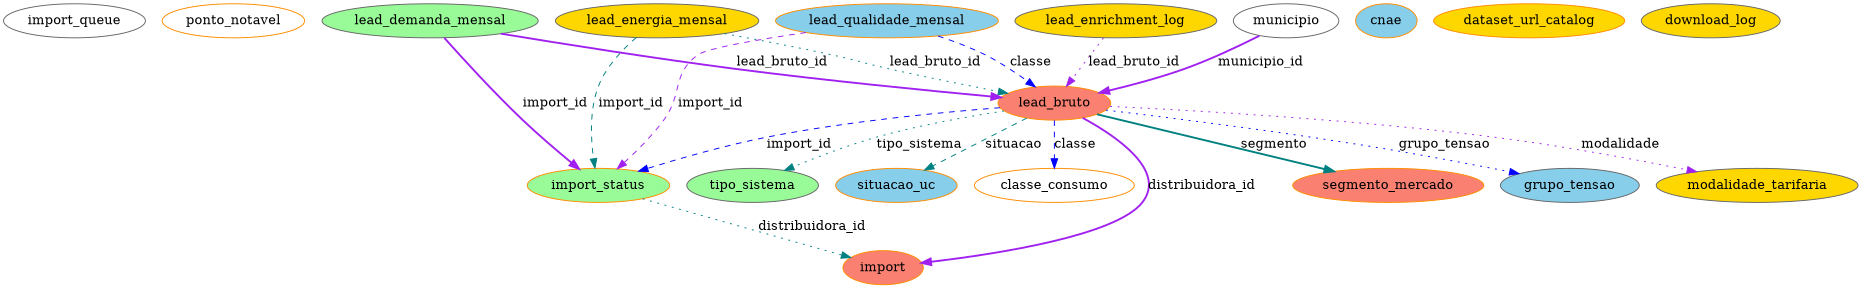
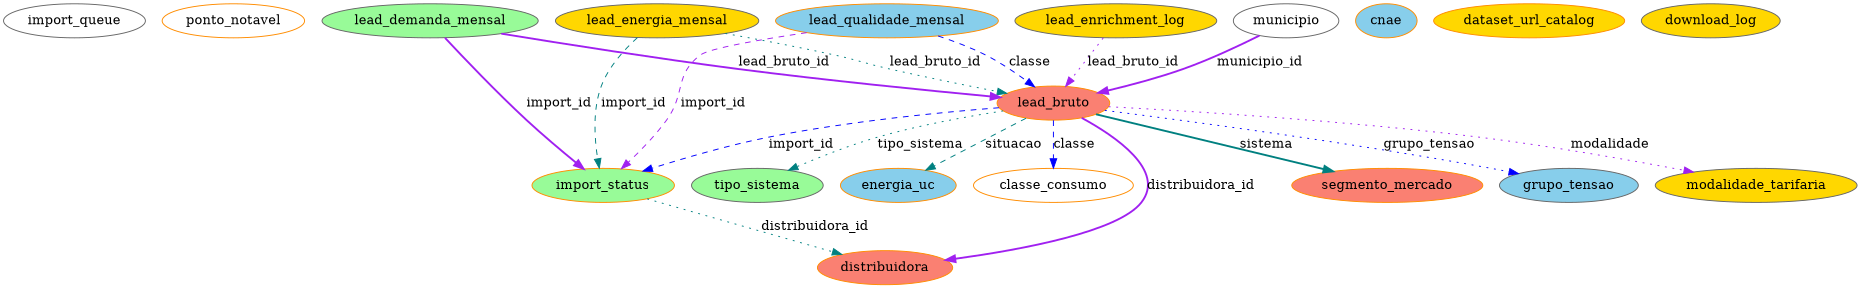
(1274, 144) -> (1266, 144)
(896, 185) -> (898, 185)
(883, 268) -> (885, 268)
